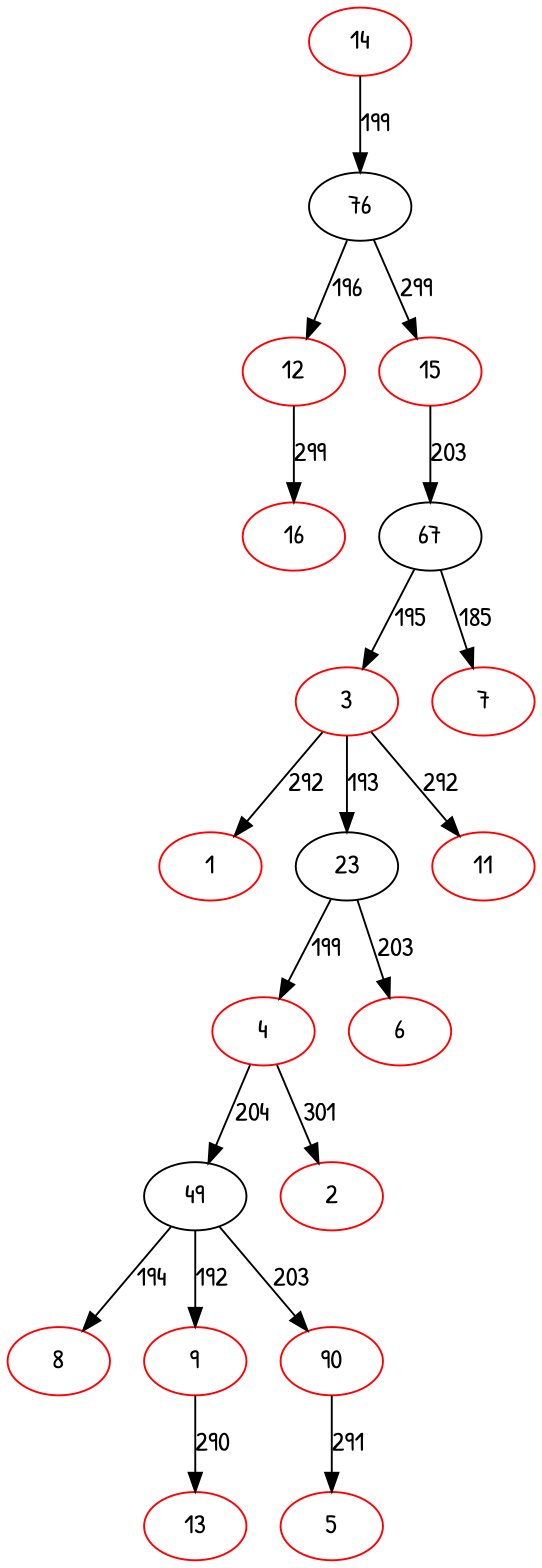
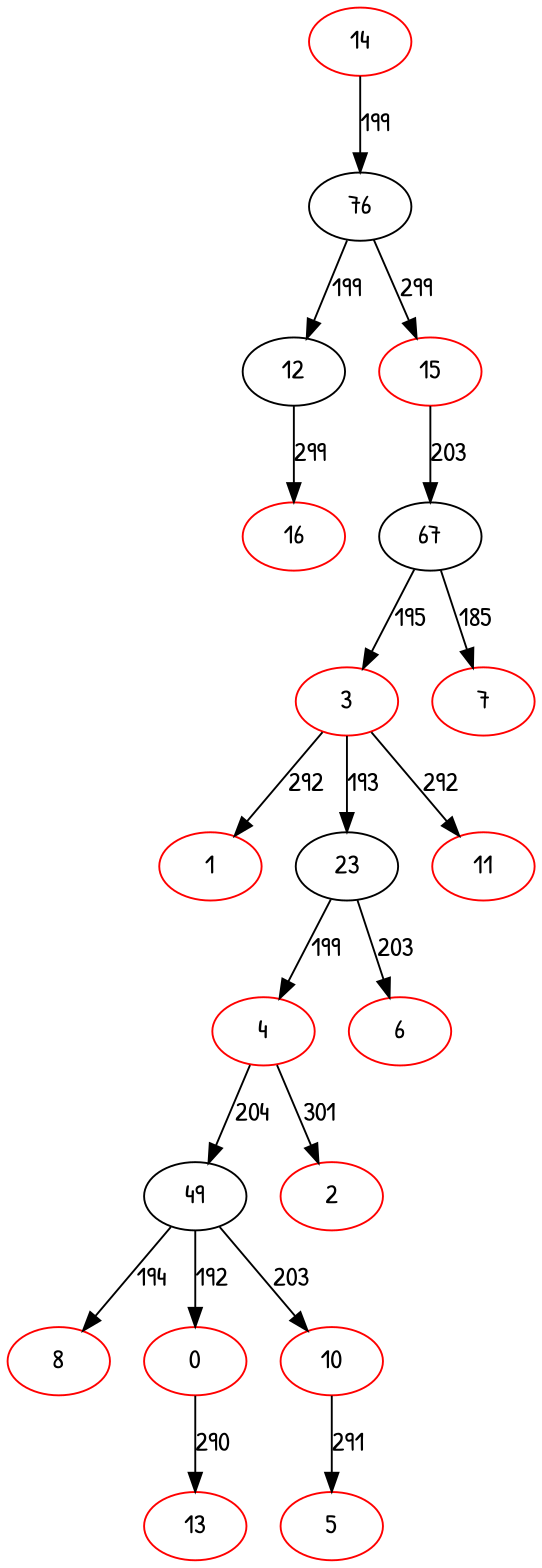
(347, 289) -> (347, 289)
(294, 372) -> (294, 372)
(195, 1361) -> (195, 1361)
(332, 1361) -> (332, 1361)
